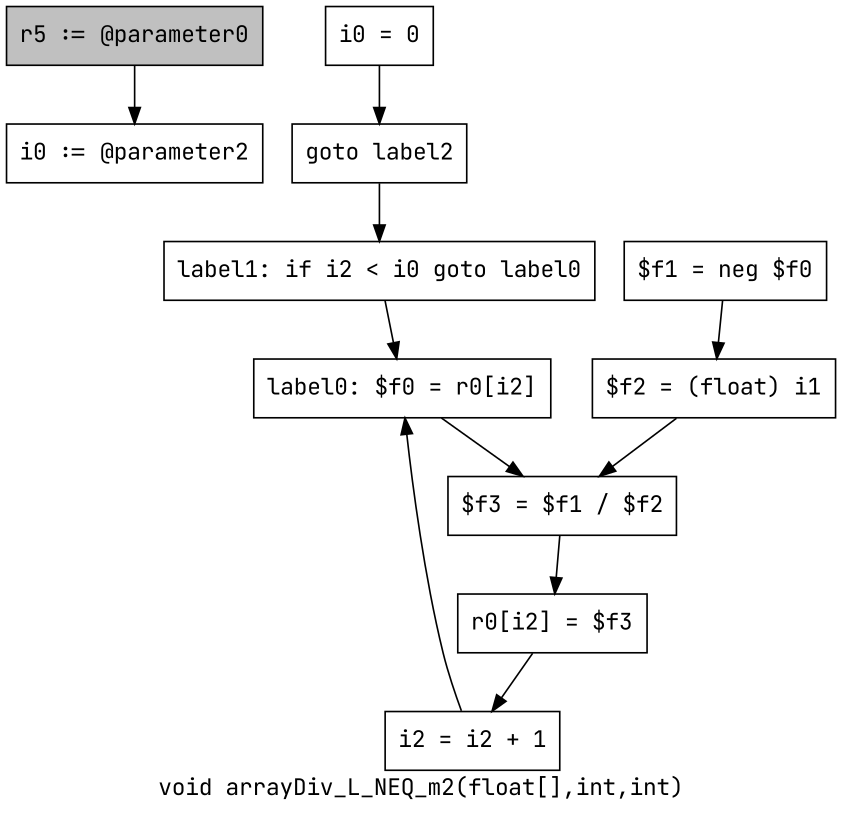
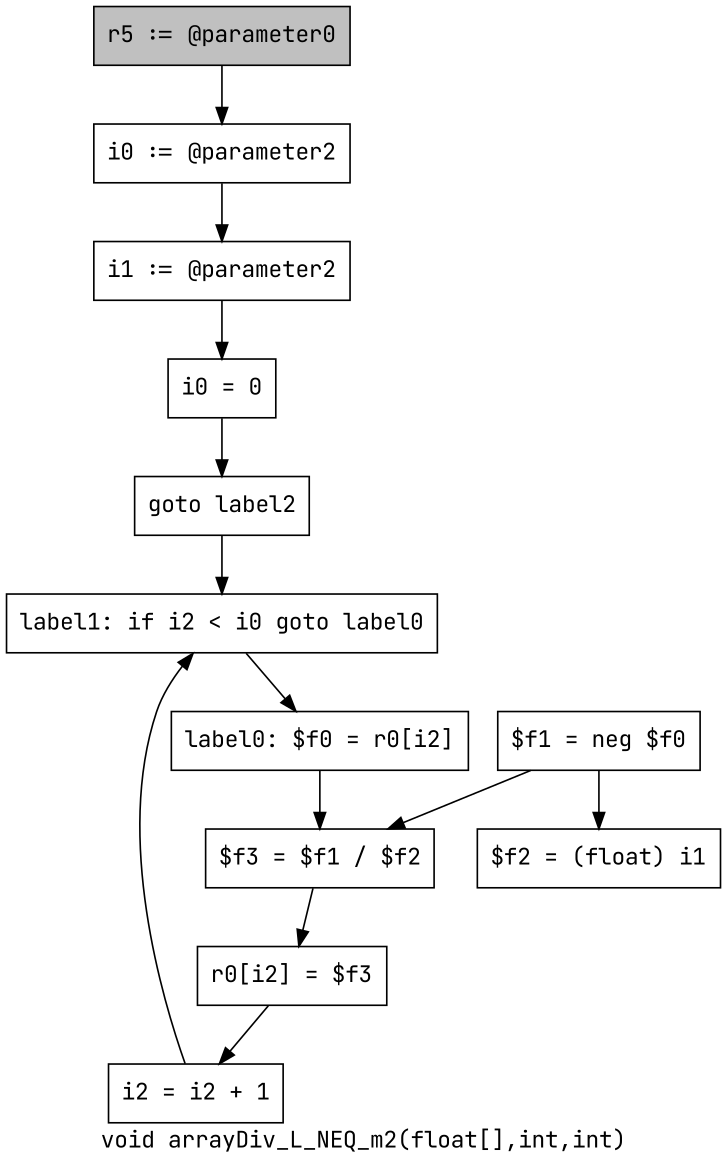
none -> (222, 271)
(644, 442) -> (467, 797)
(427, 574) -> (141, 863)
